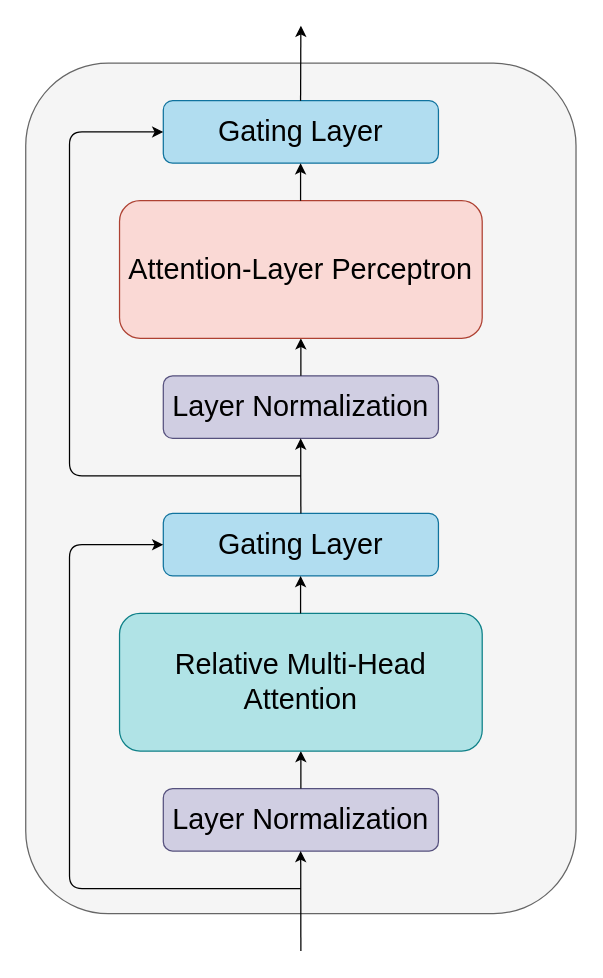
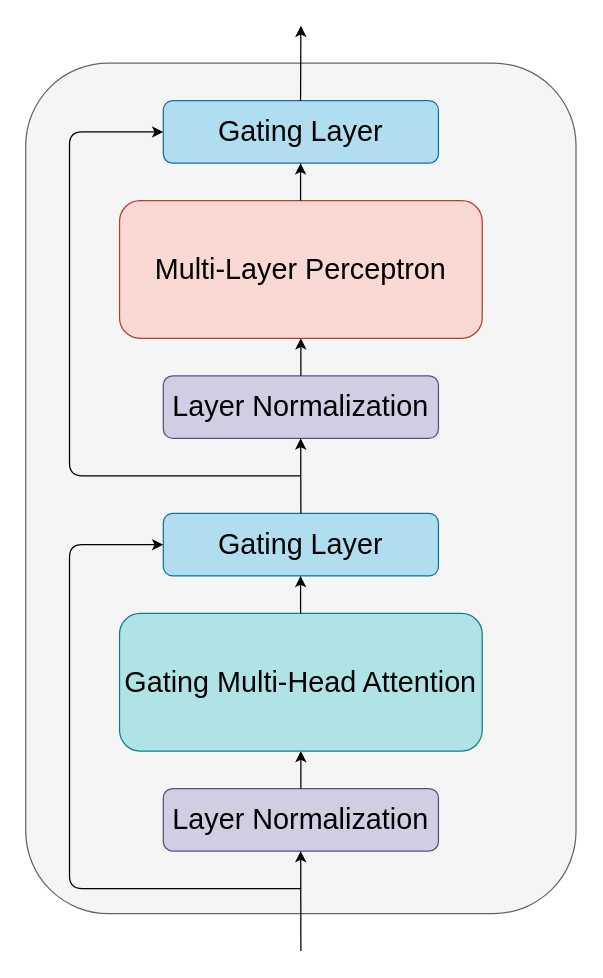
(301, 269) -> (301, 269)
(301, 682) -> (301, 682)
